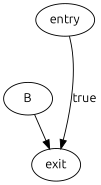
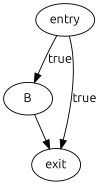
none -> (47, 55)
